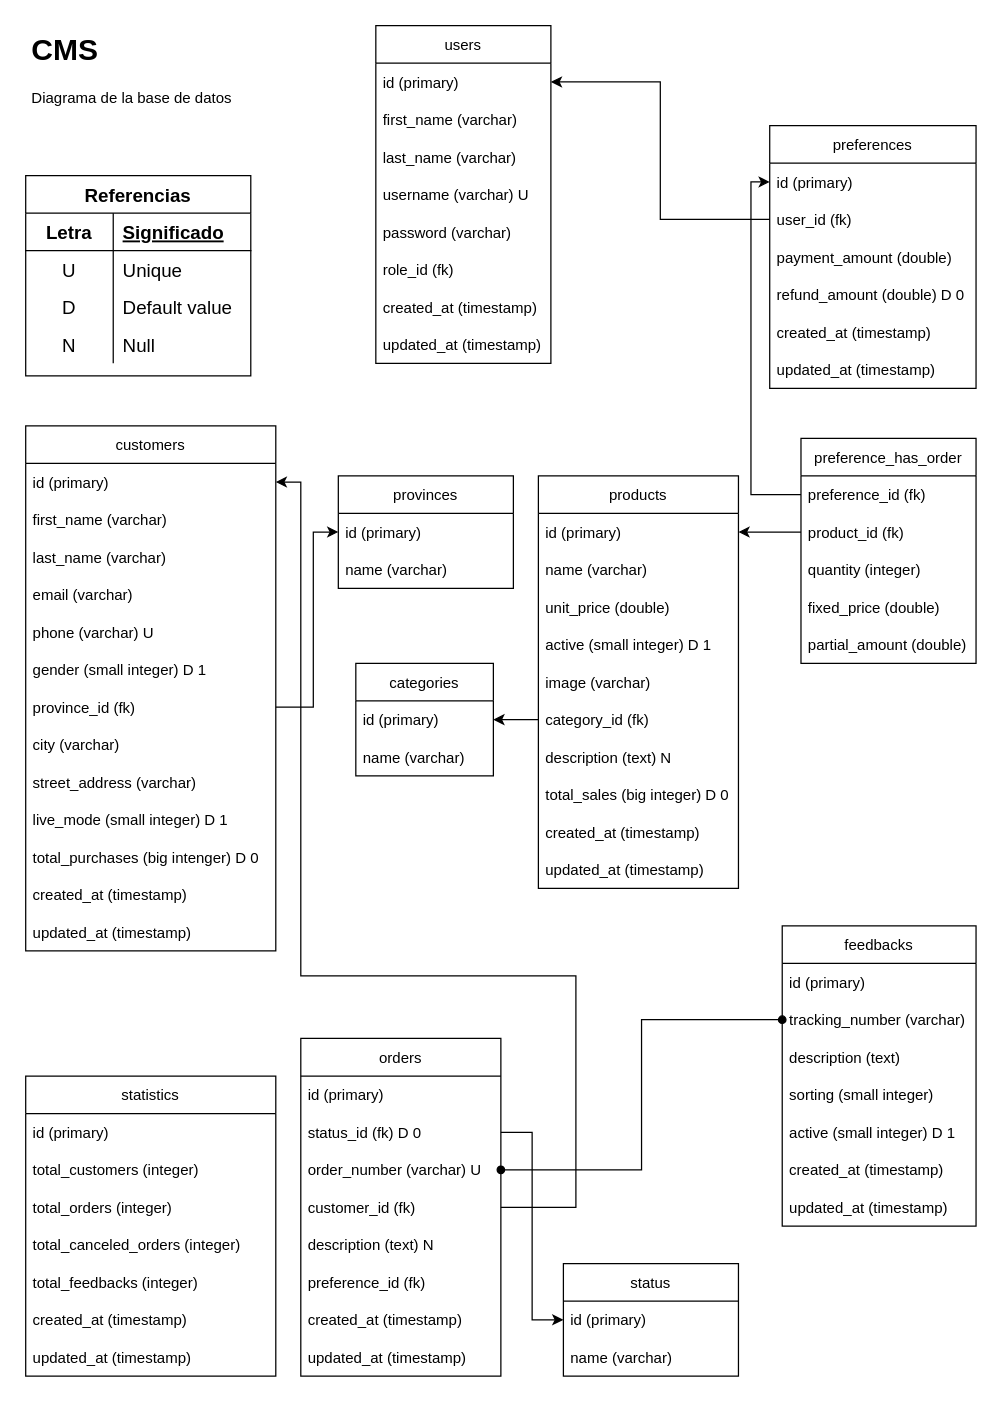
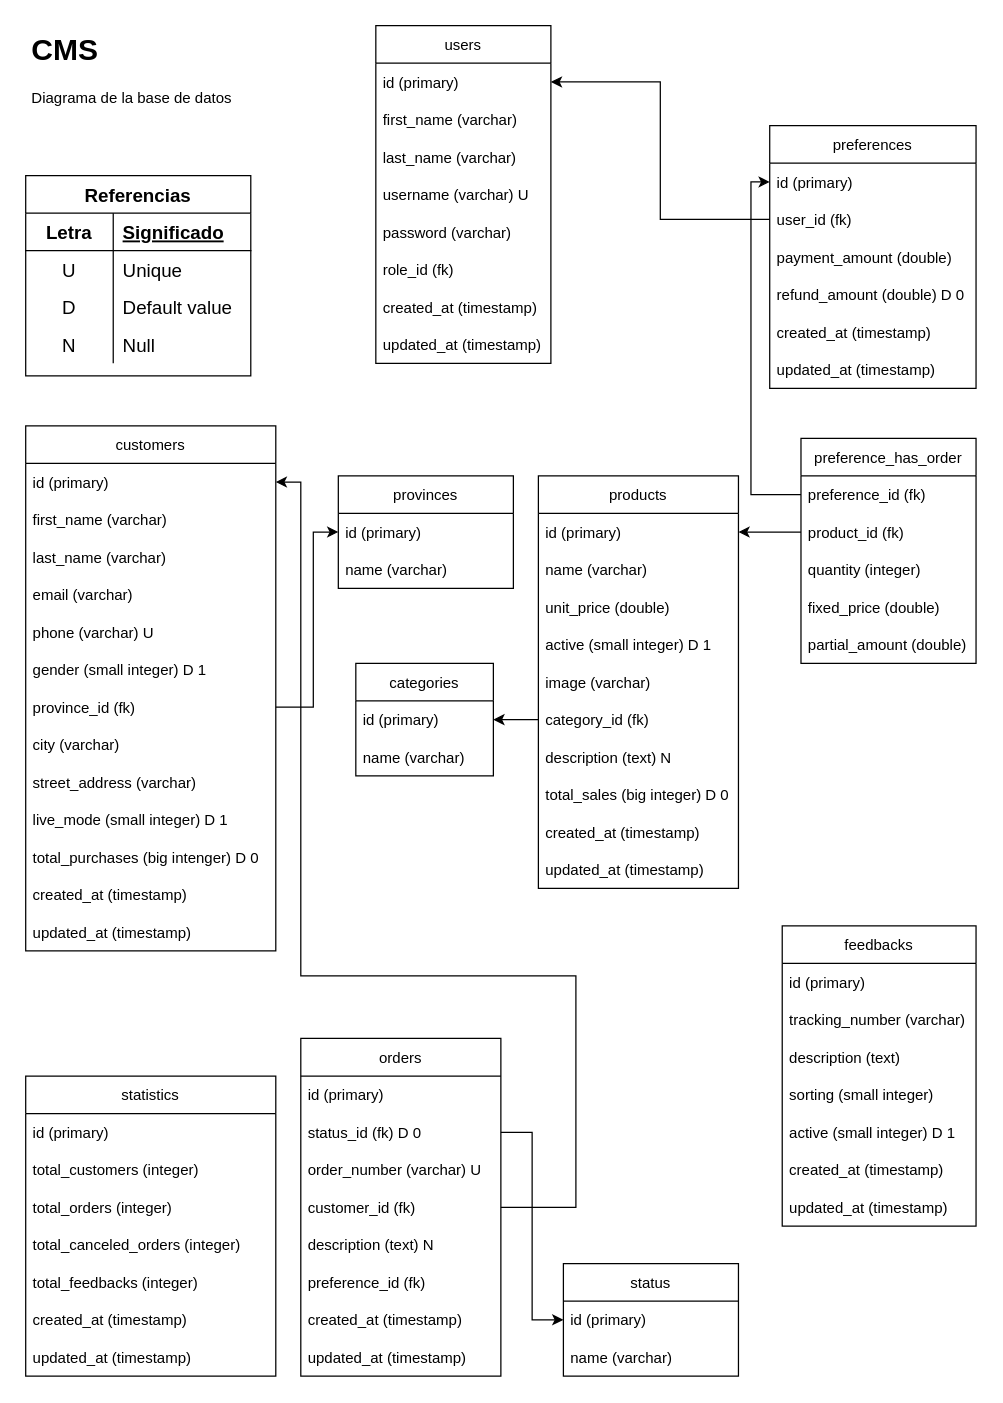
(641, 1094) -> none
